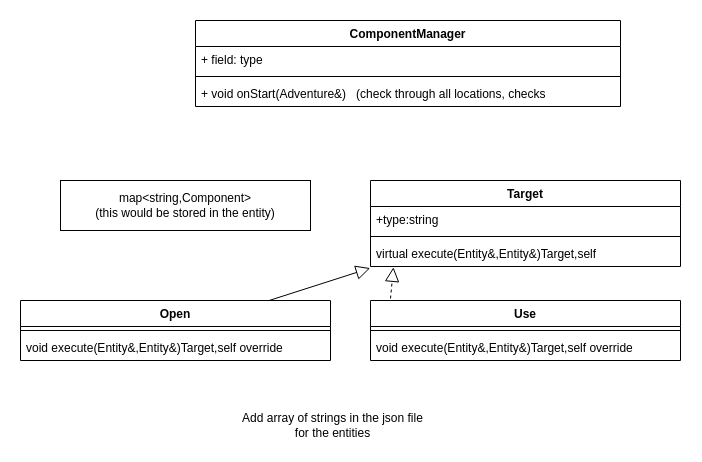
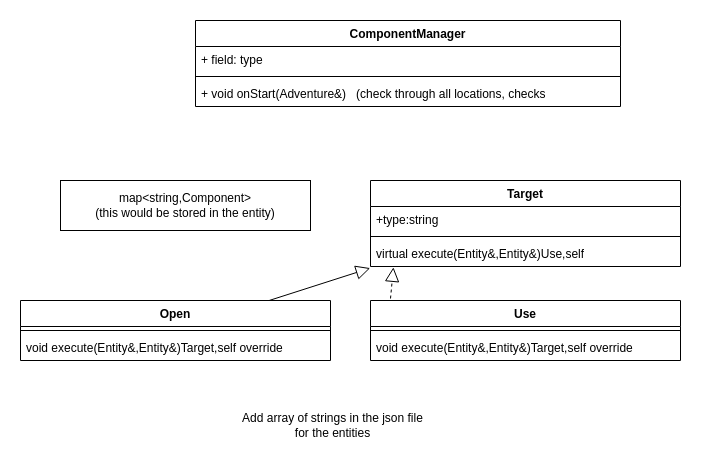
(509, 255) -> (498, 255)
